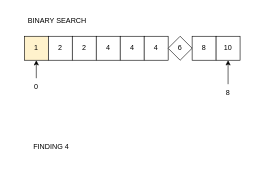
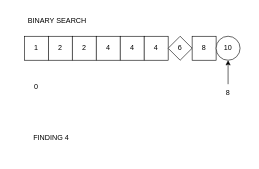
(36, 48) -> (36, 48)
(228, 48) -> (228, 48)
(36, 65) -> none
(51, 147) -> (51, 138)
